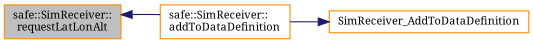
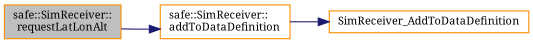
(146, 14) -> (135, 29)
